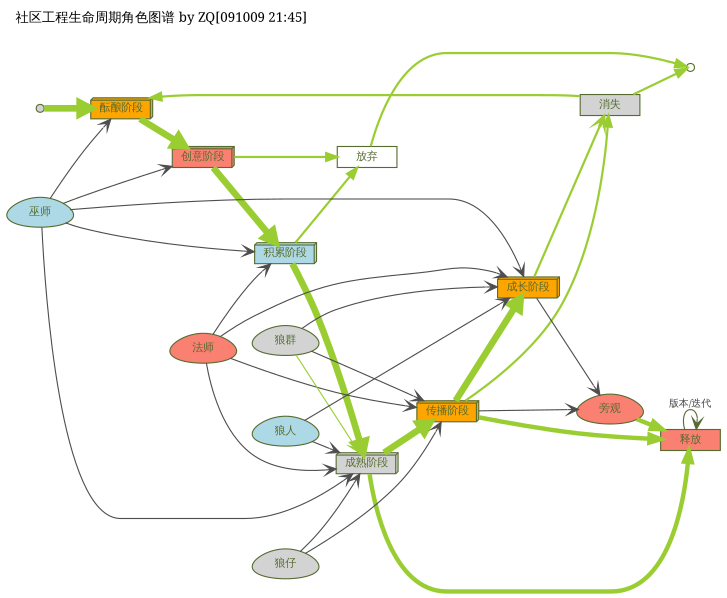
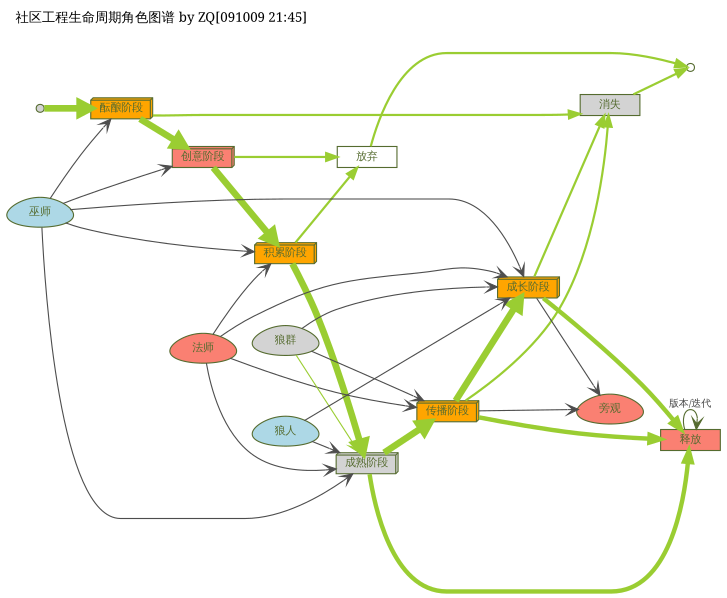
(371, 95) -> (361, 115)
(567, 201) -> (567, 201)
(286, 253) -> (286, 253)
(644, 422) -> (612, 356)
(286, 564) -> none
